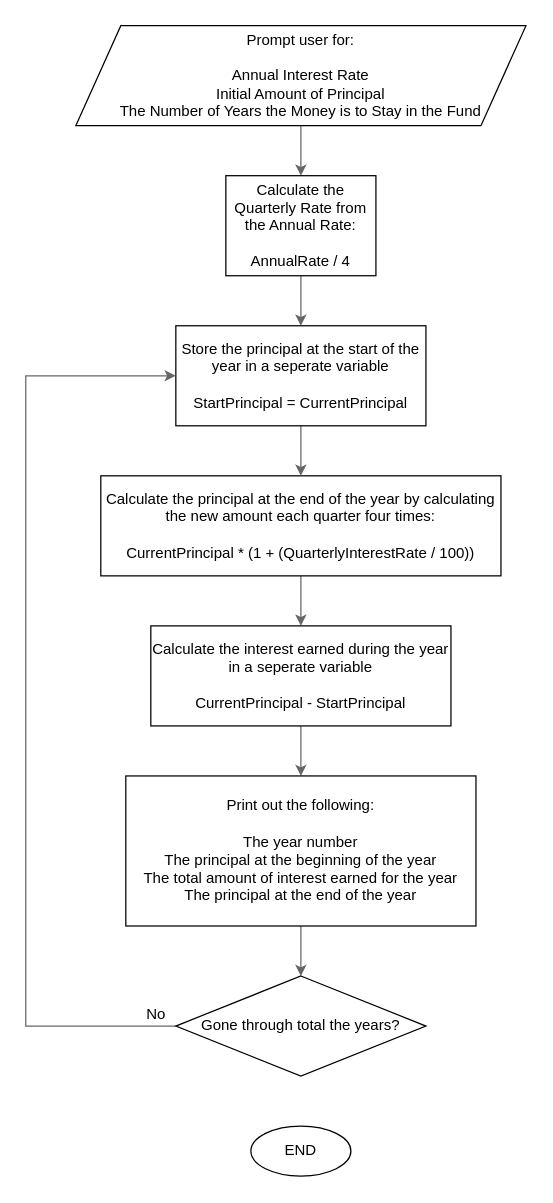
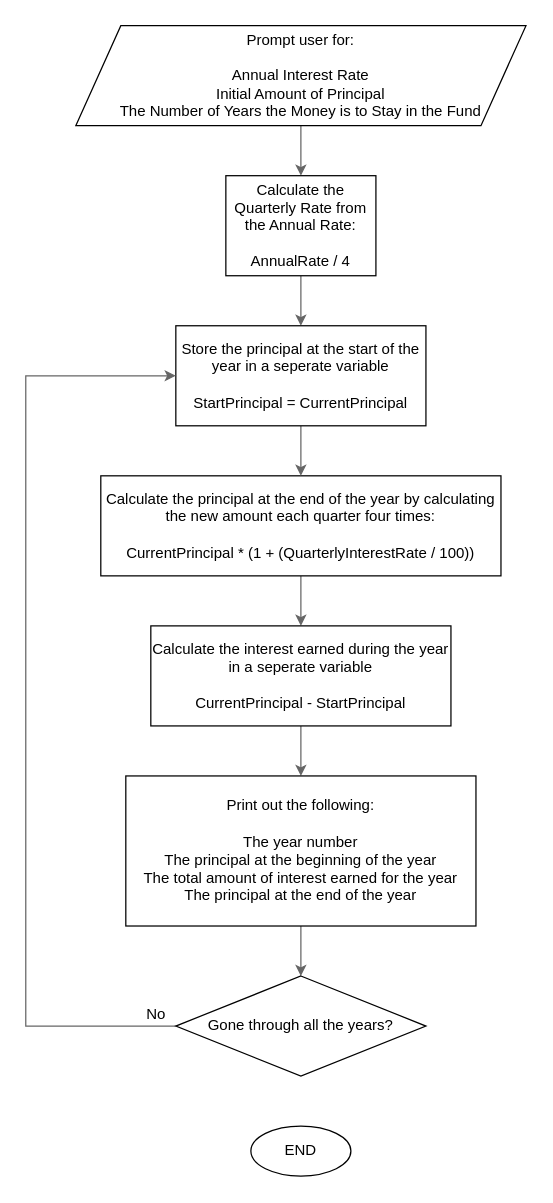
(301, 1026) -> (301, 1026)
